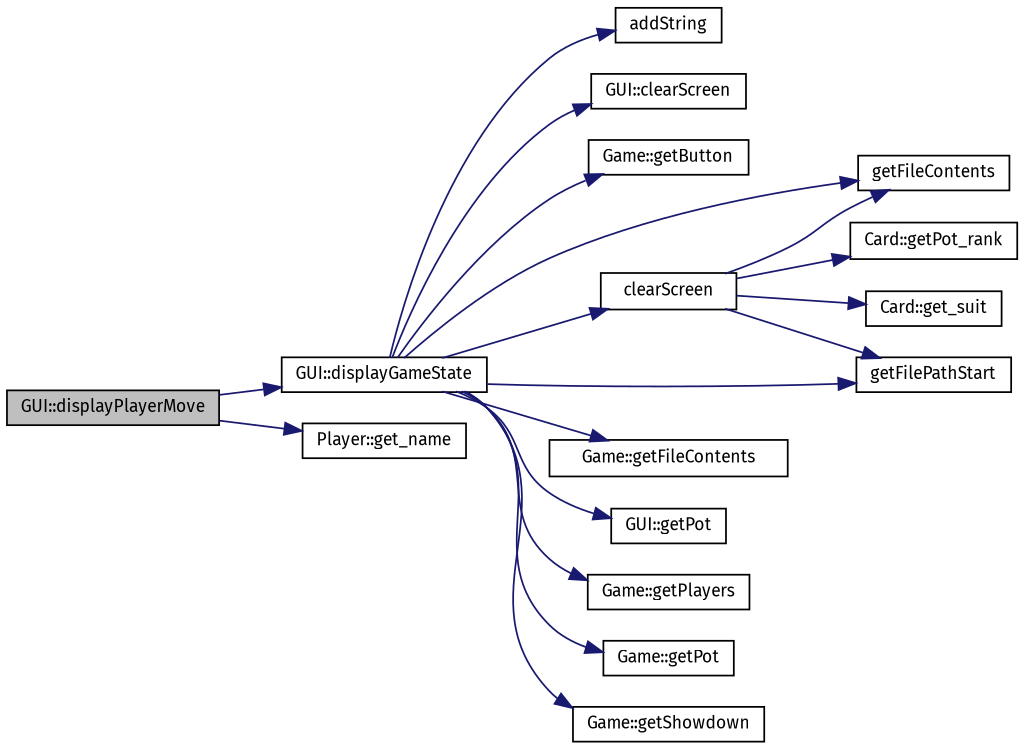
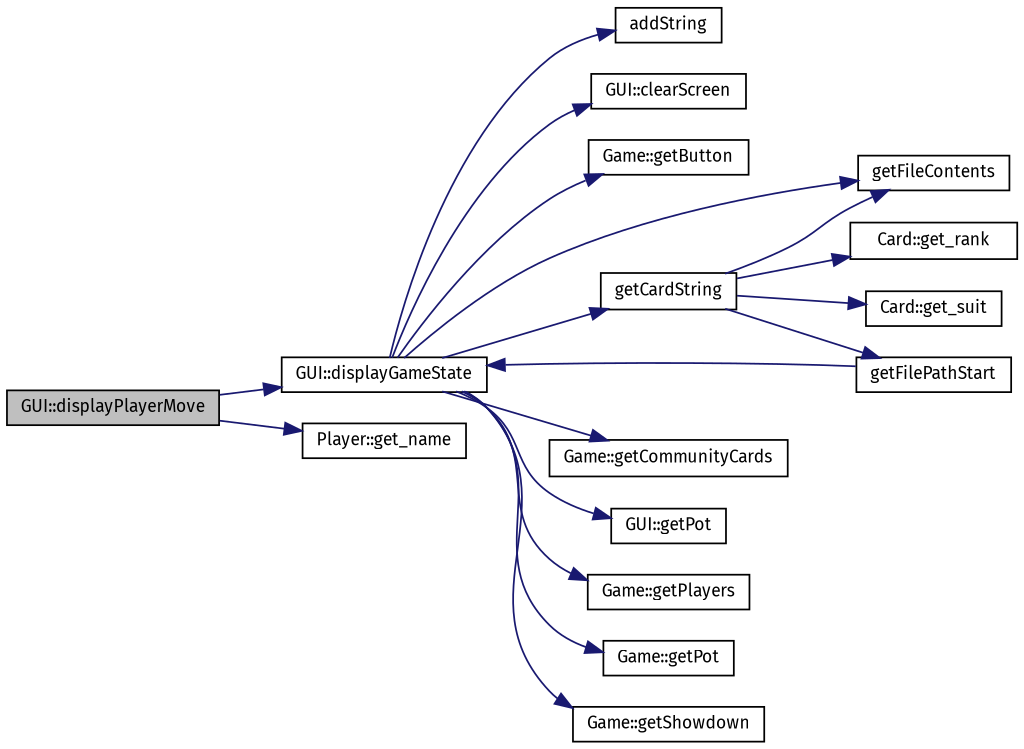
(934, 241) -> (934, 241)
(669, 291) -> (669, 291)
(663, 386) -> (681, 363)
(669, 458) -> (669, 458)
